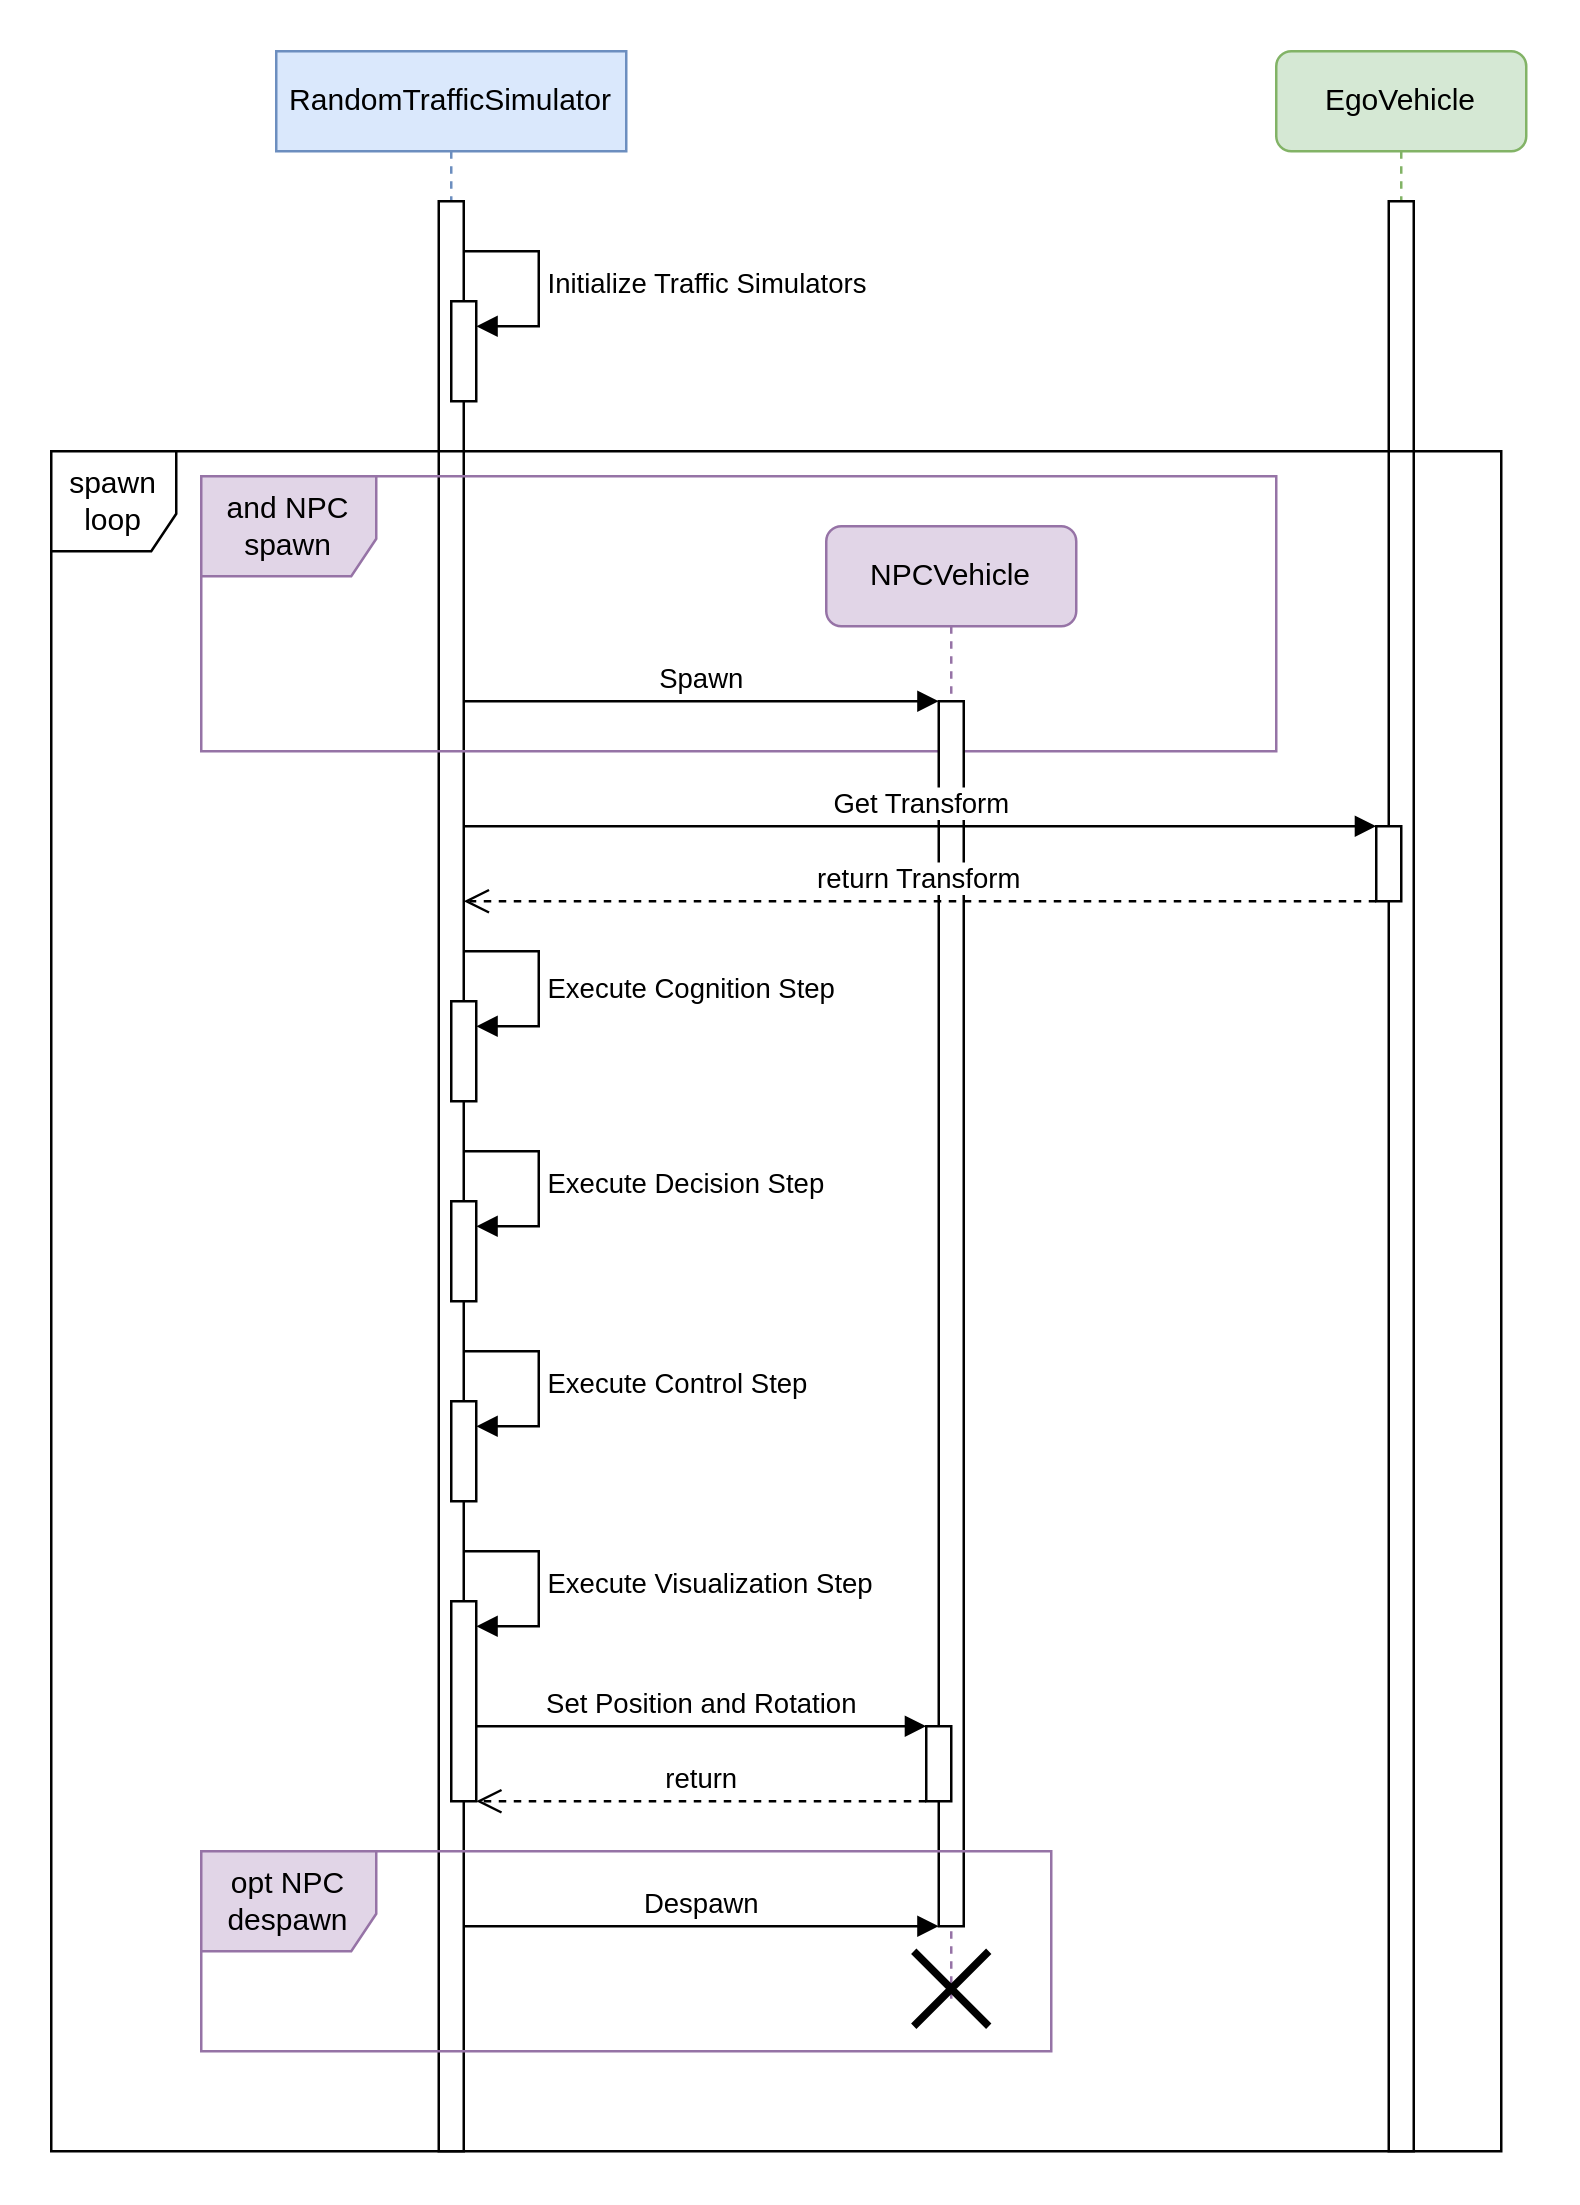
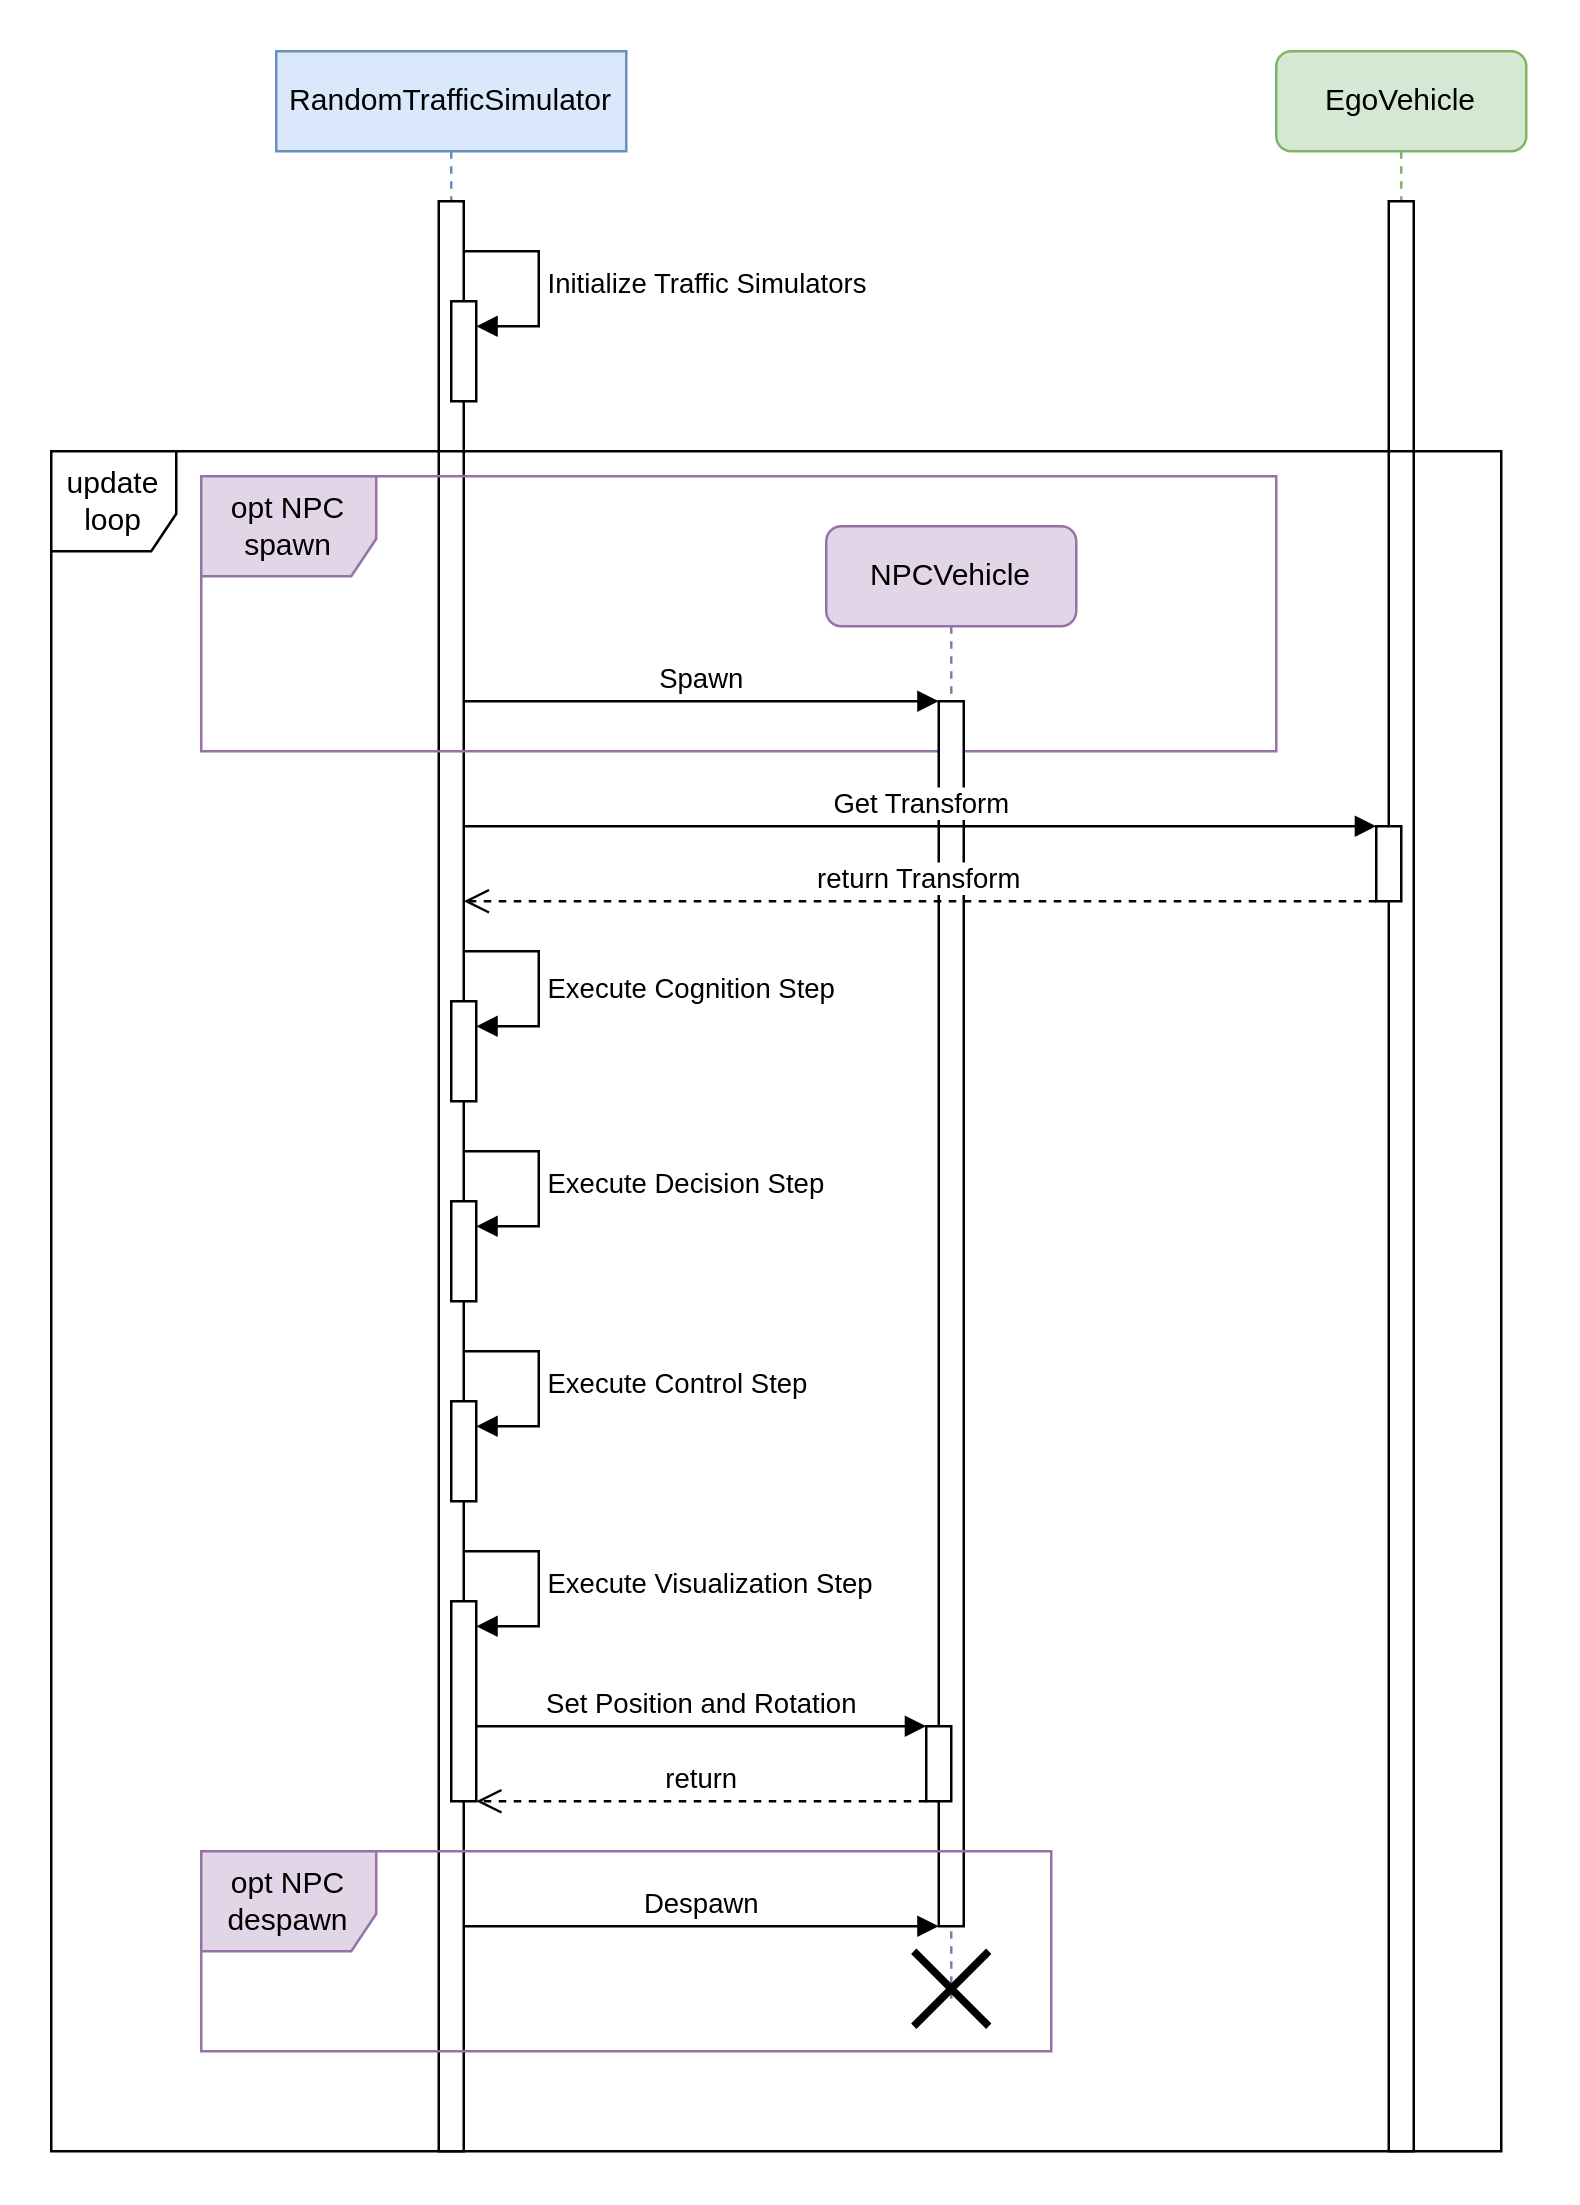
(114, 501) -> (114, 501)
(289, 526) -> (289, 526)
